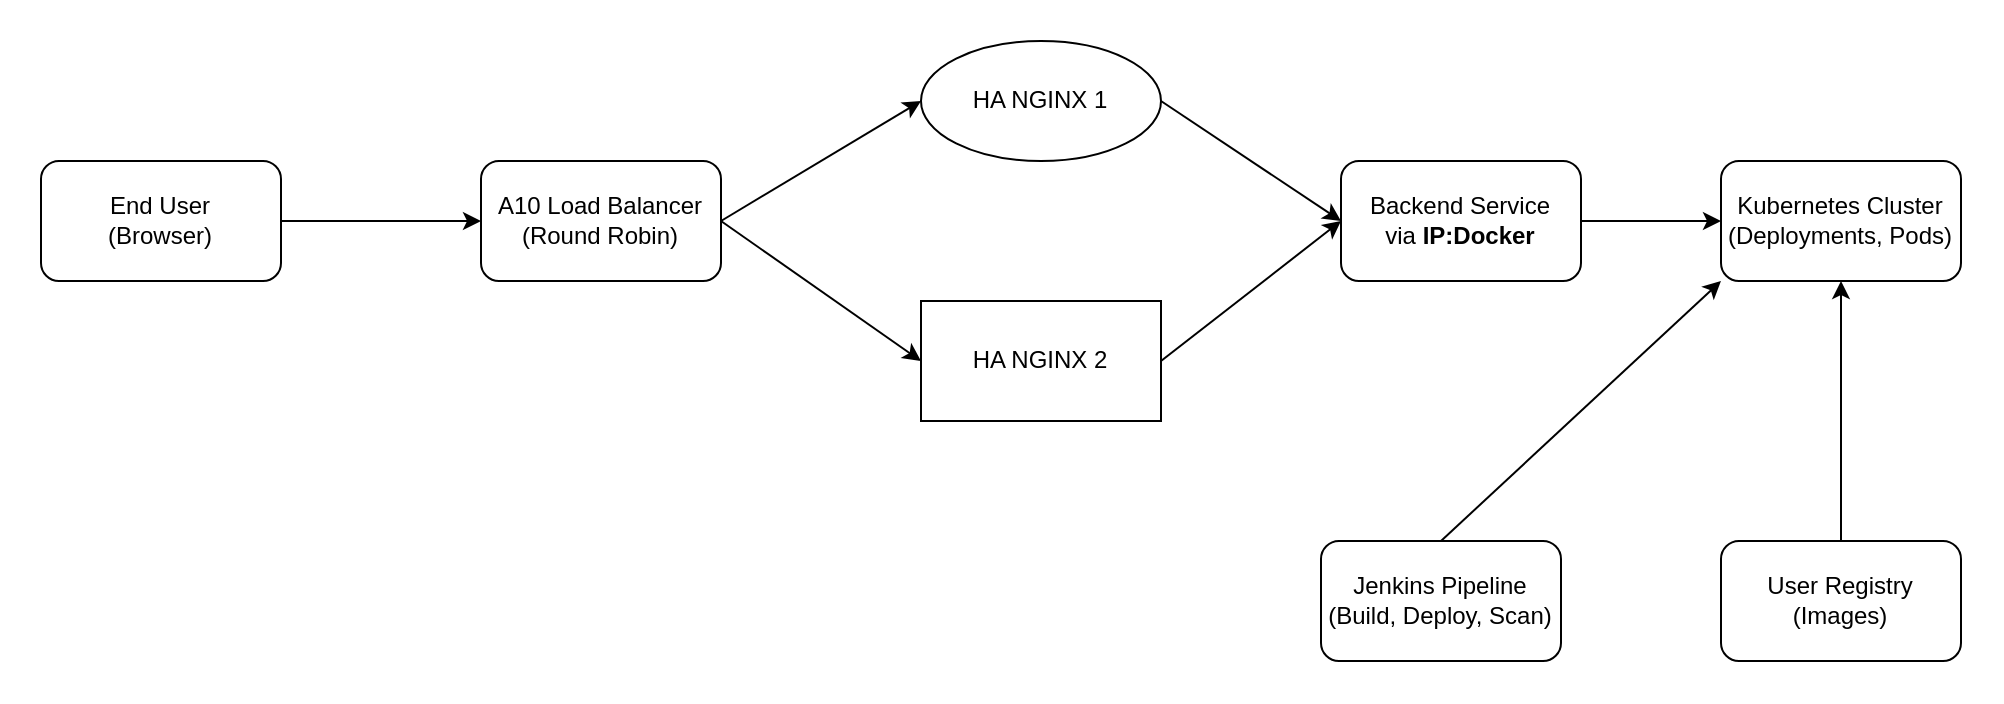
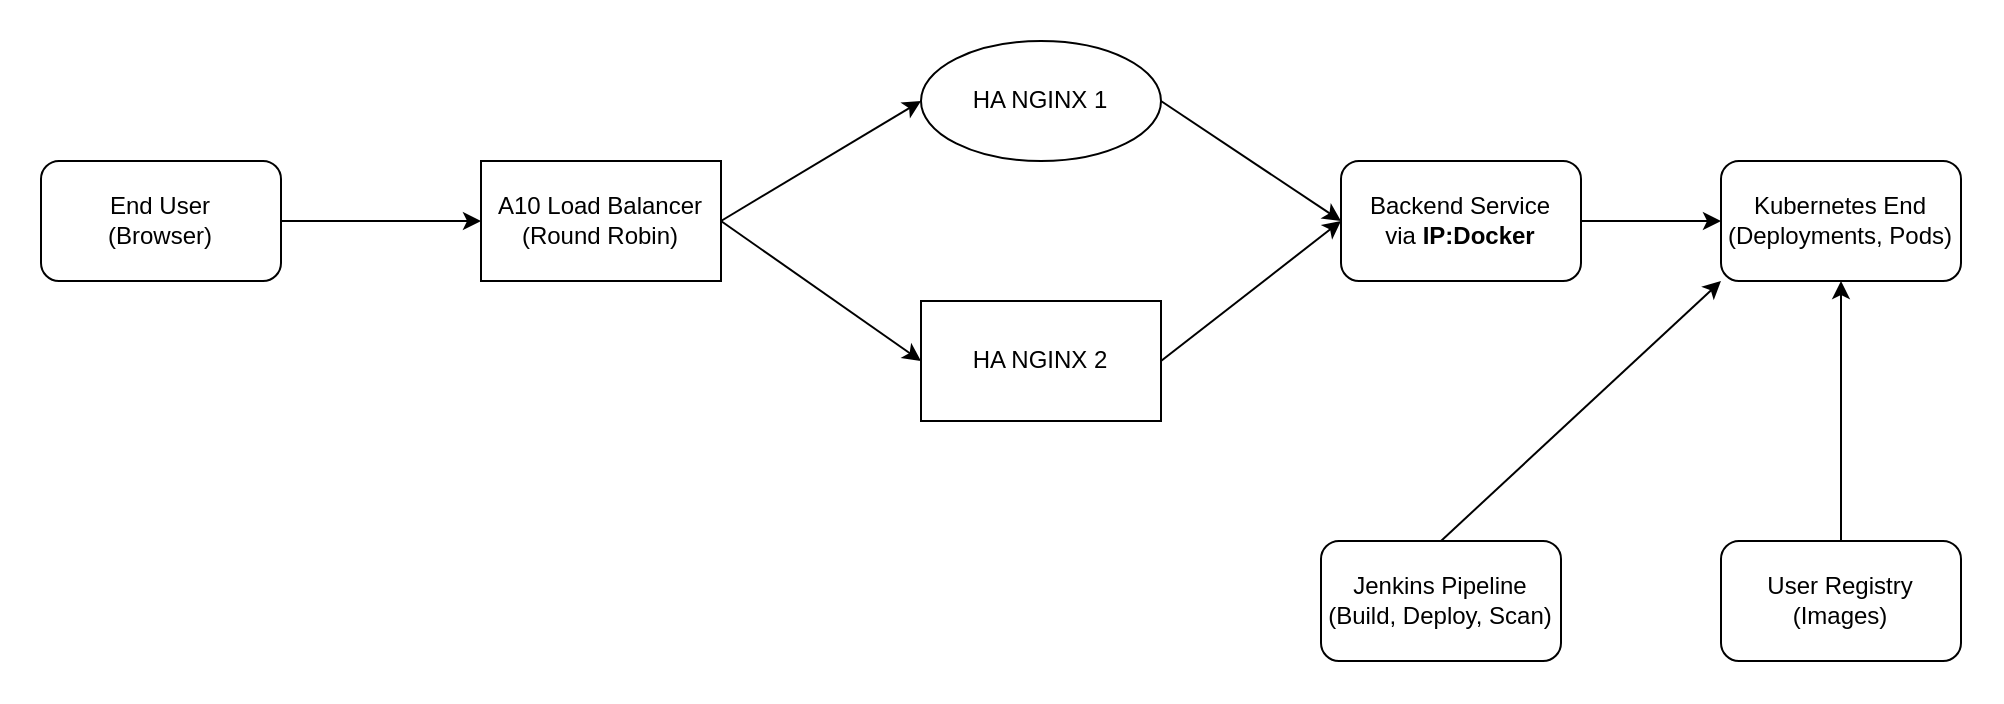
(601, 221) -> (601, 221)
(1841, 221) -> (1841, 221)
